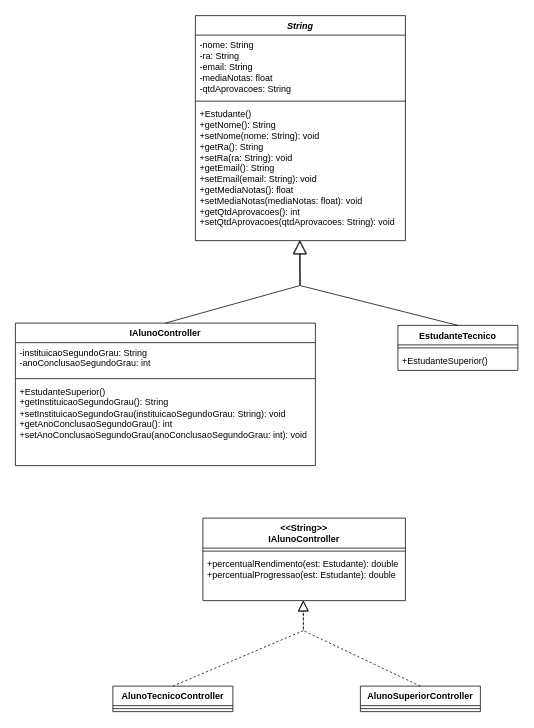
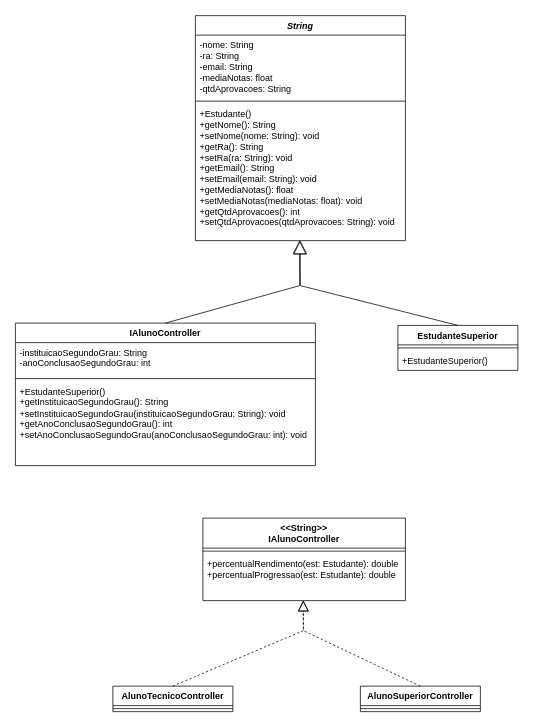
(458, 336) -> (458, 336)
